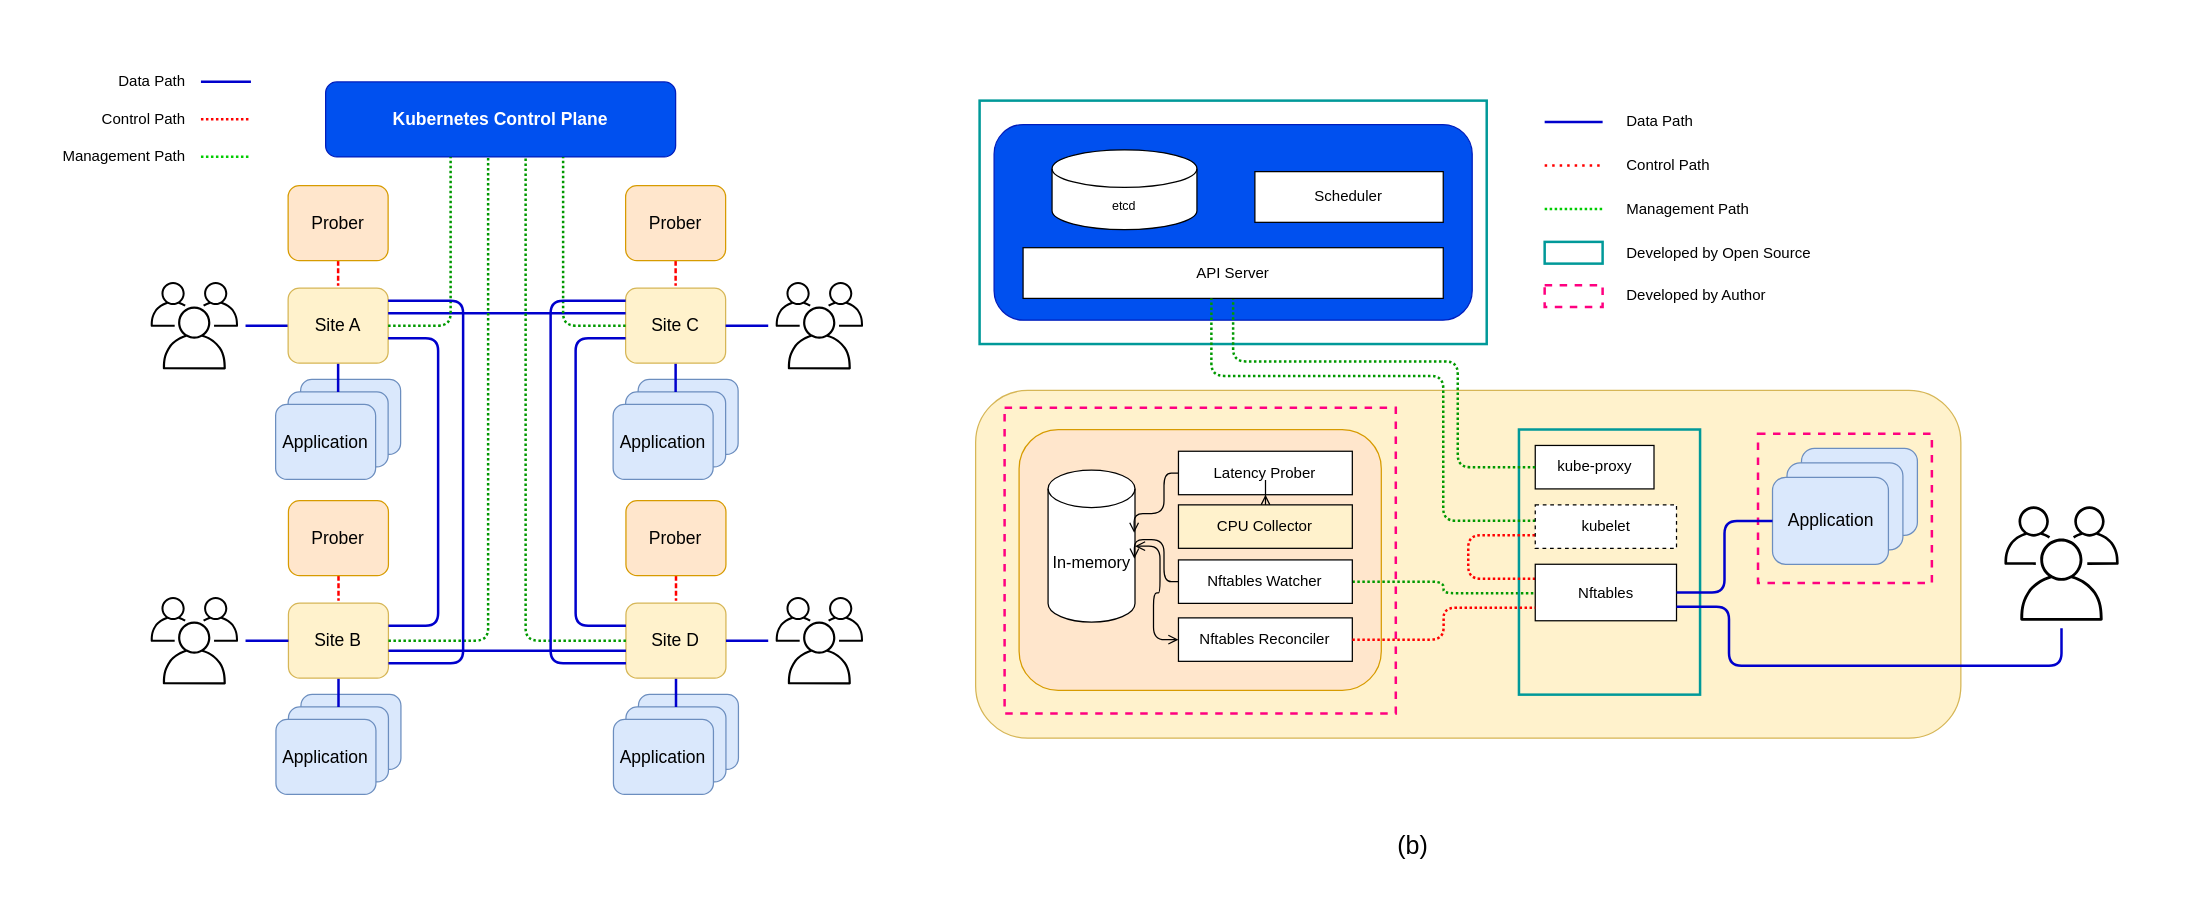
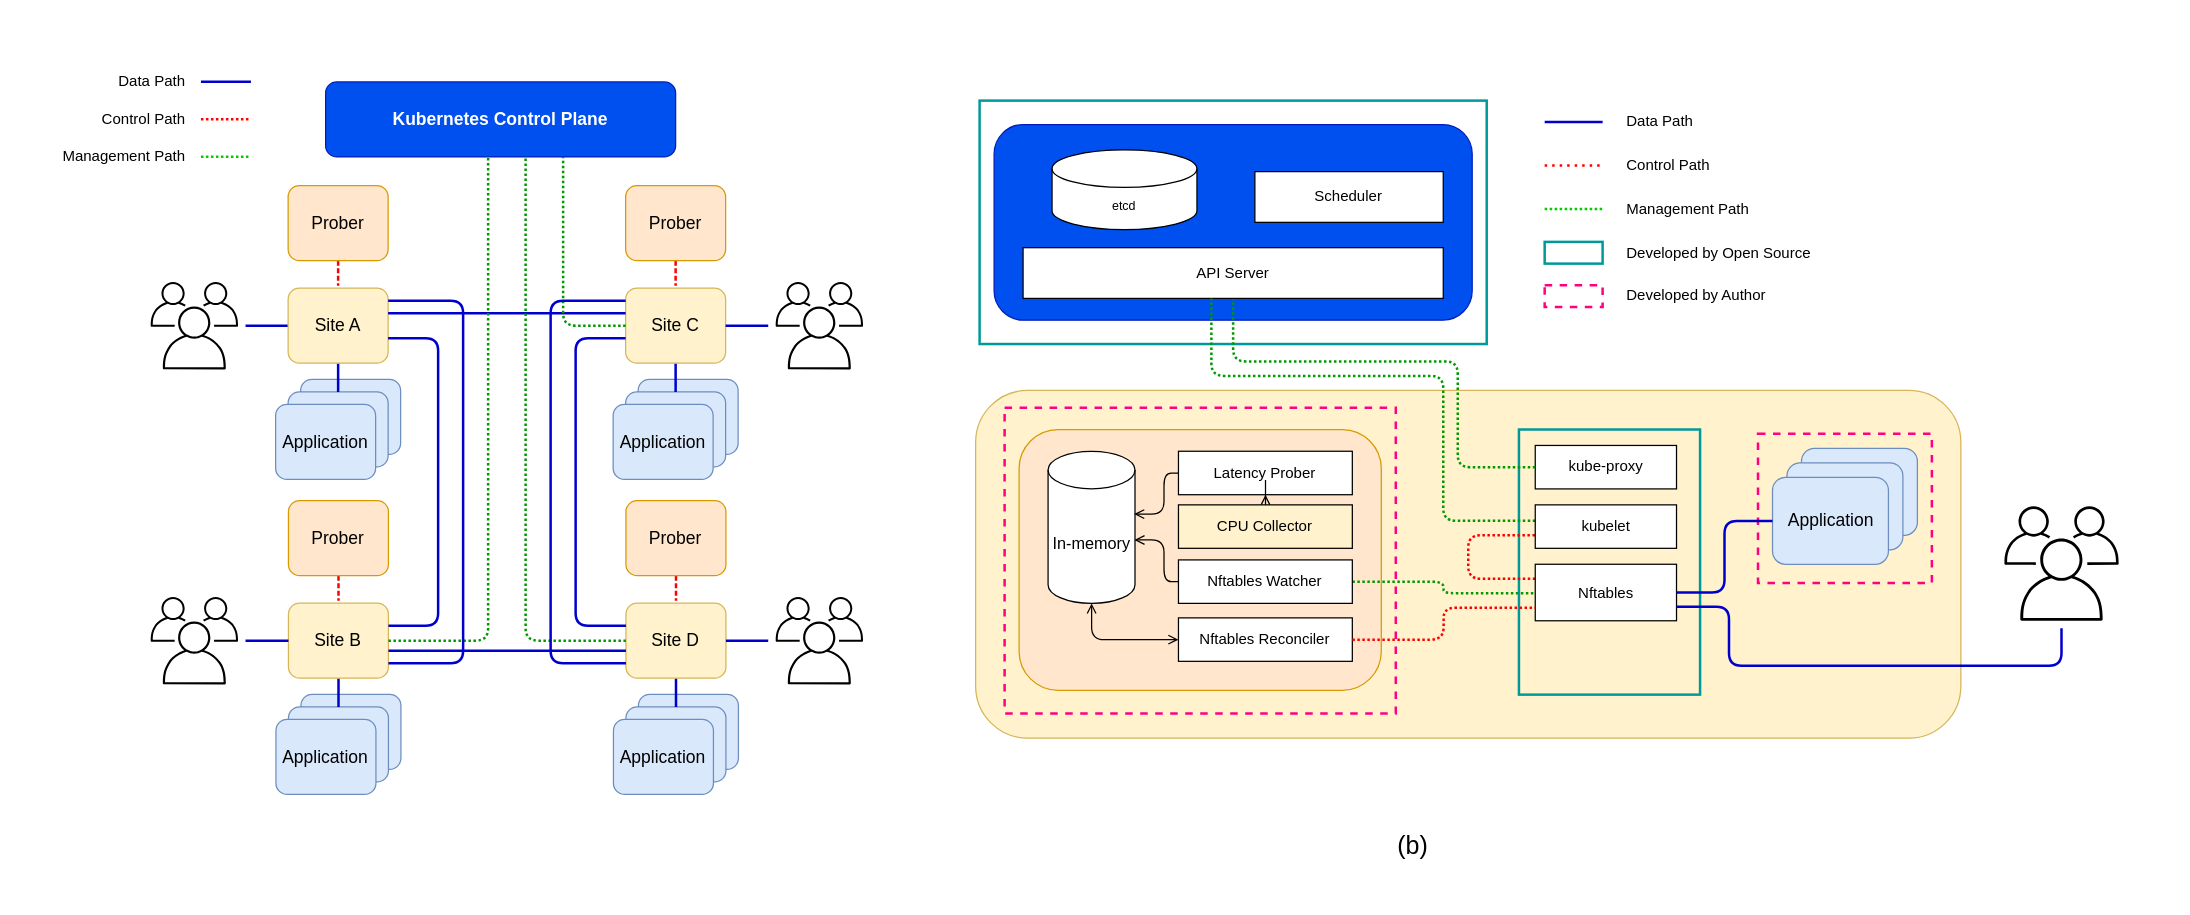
(451, 267) -> none
(1595, 467) -> (1606, 467)
(1606, 527) -> (1606, 527)
(1092, 546) -> (1092, 527)
